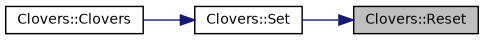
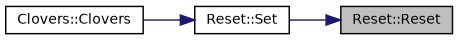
(248, 20) -> (242, 20)
(416, 20) -> (397, 20)
